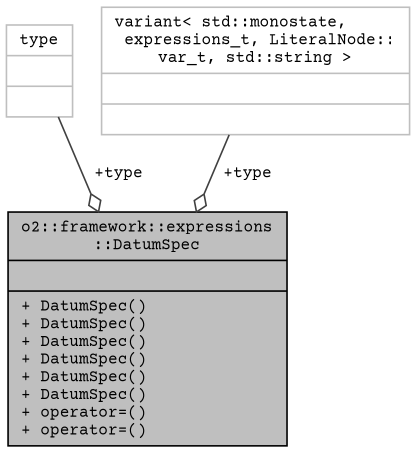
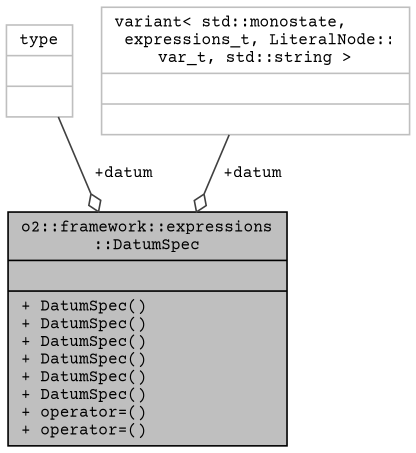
(114, 173) -> (119, 173)
(243, 173) -> (248, 173)
